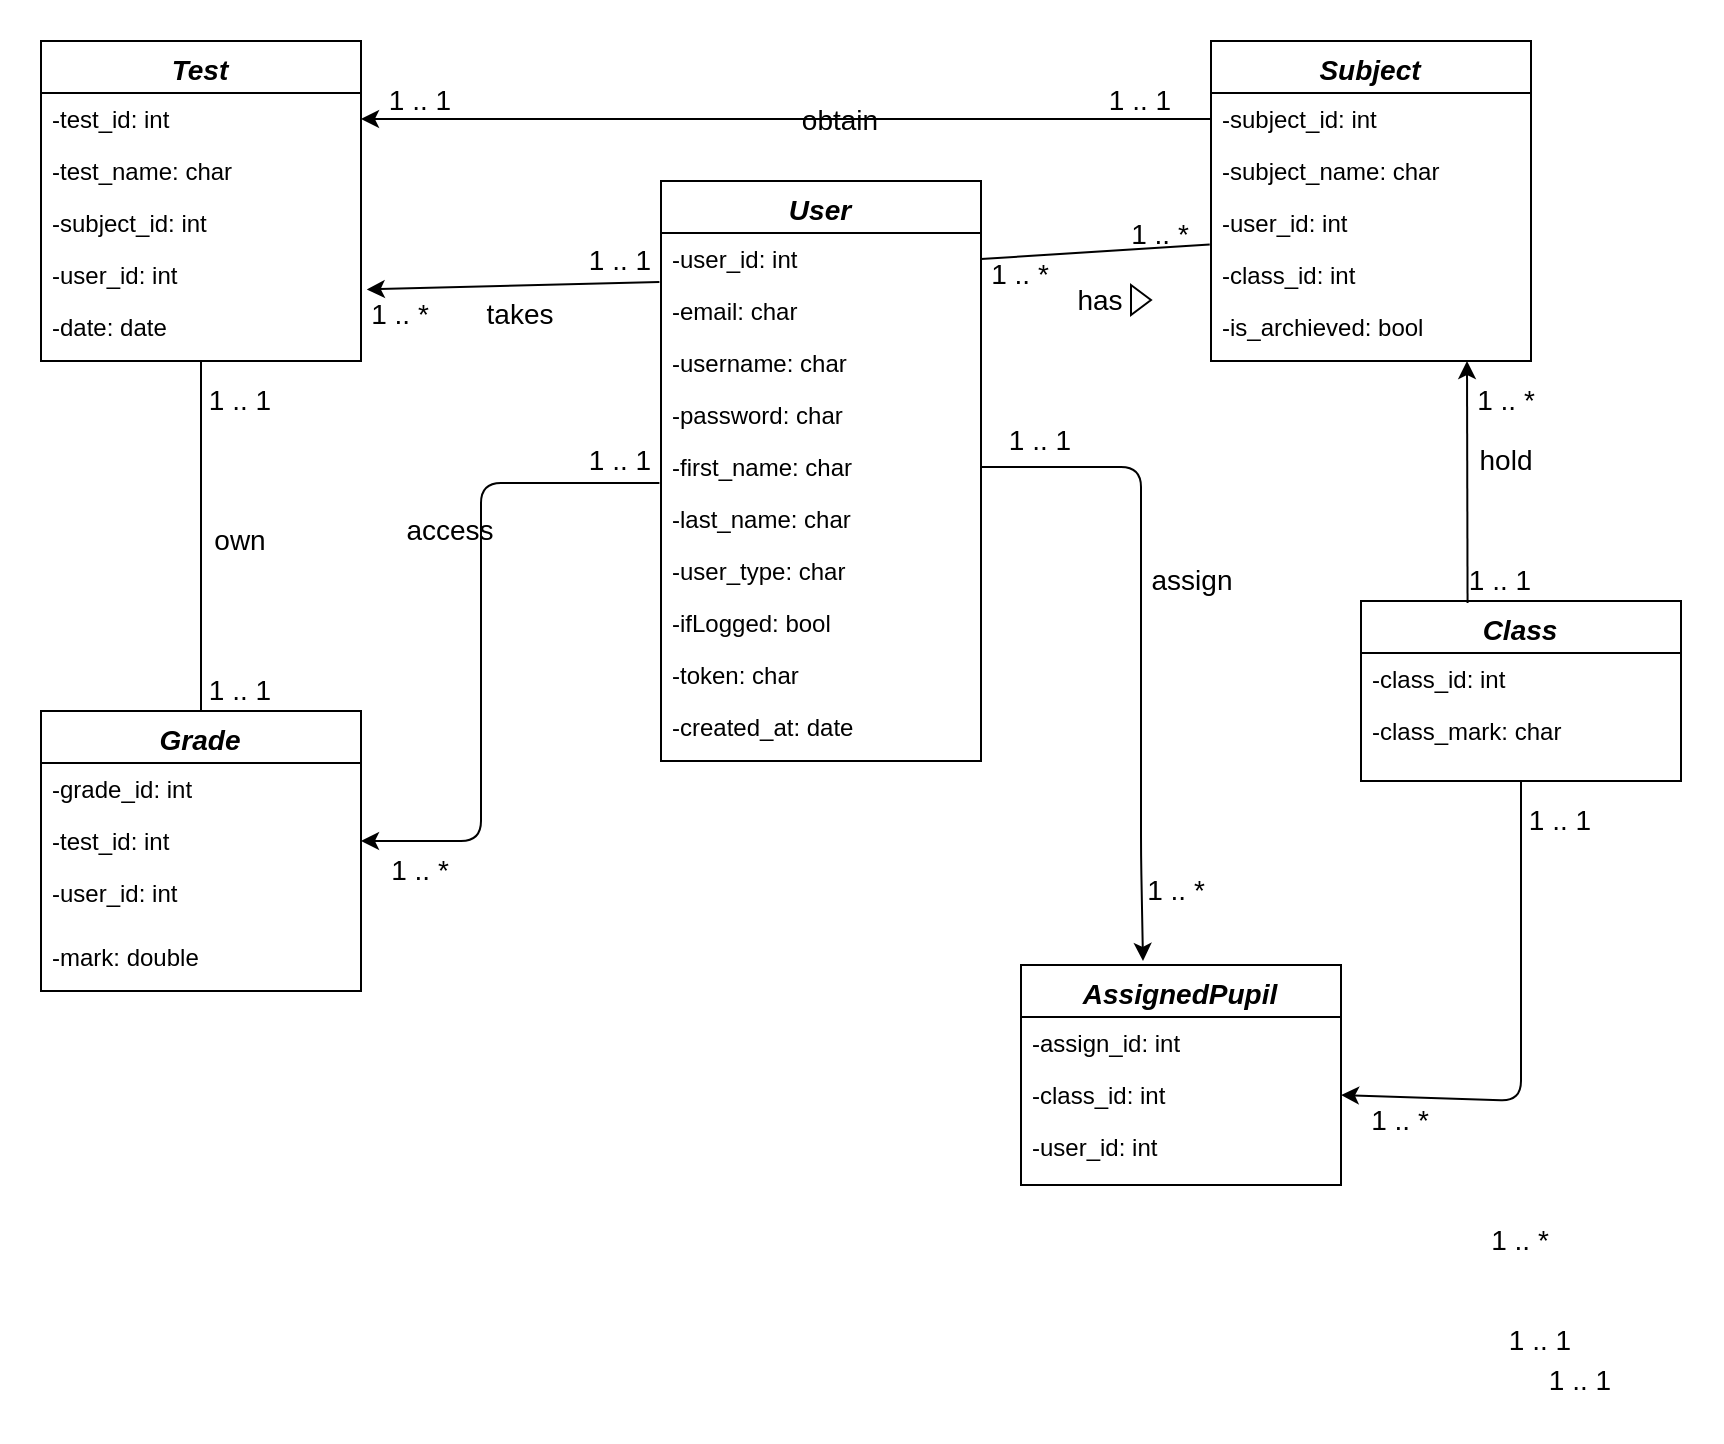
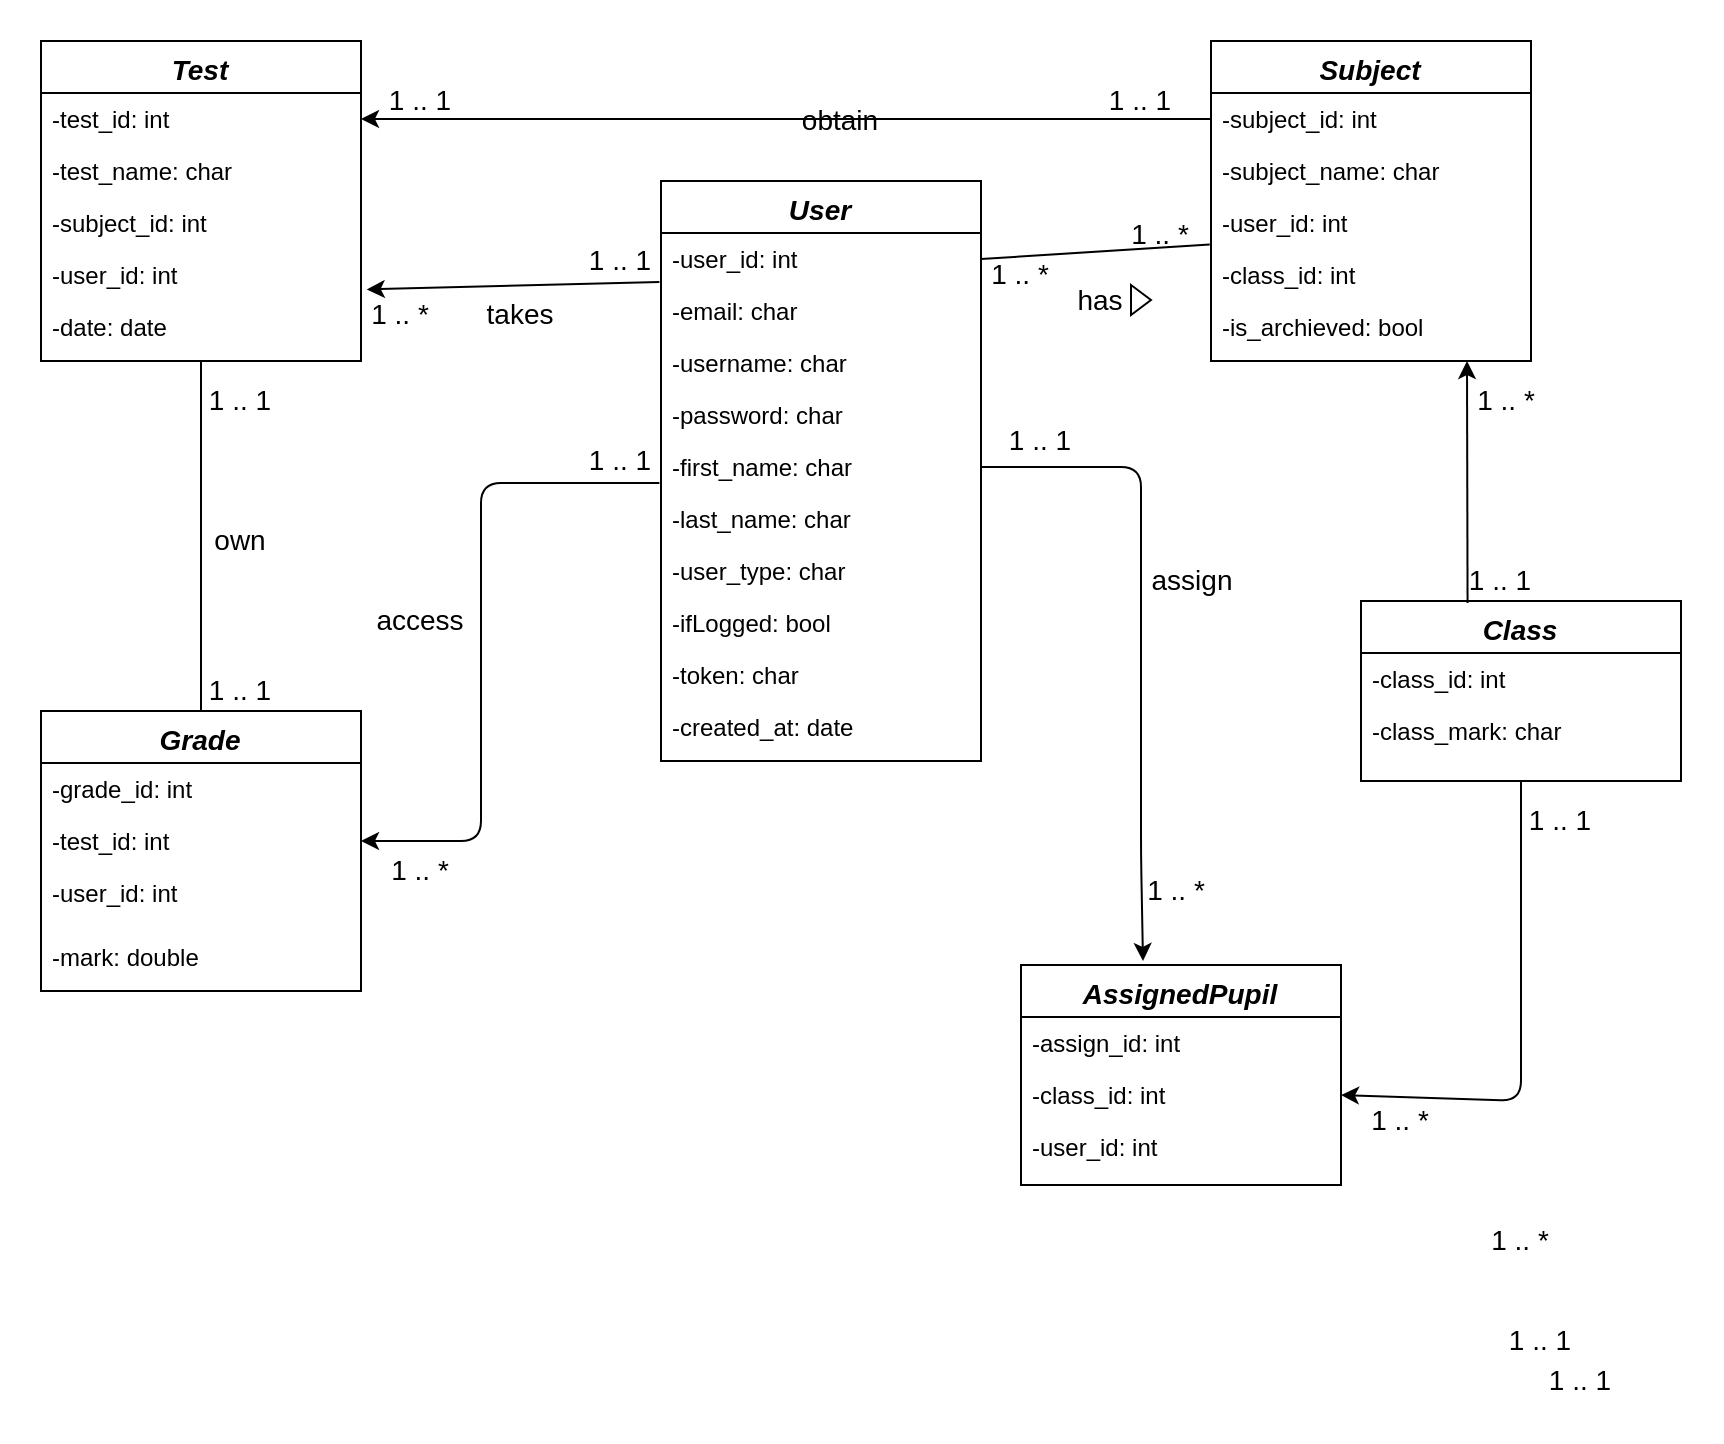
(1507, 461) -> none
(451, 531) -> (421, 621)
